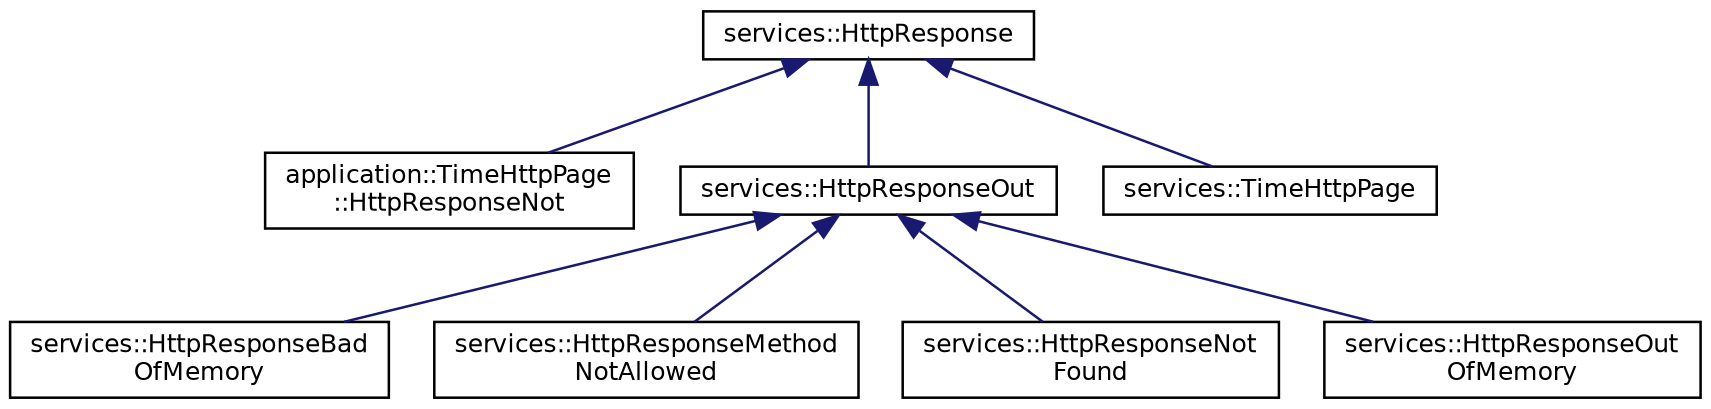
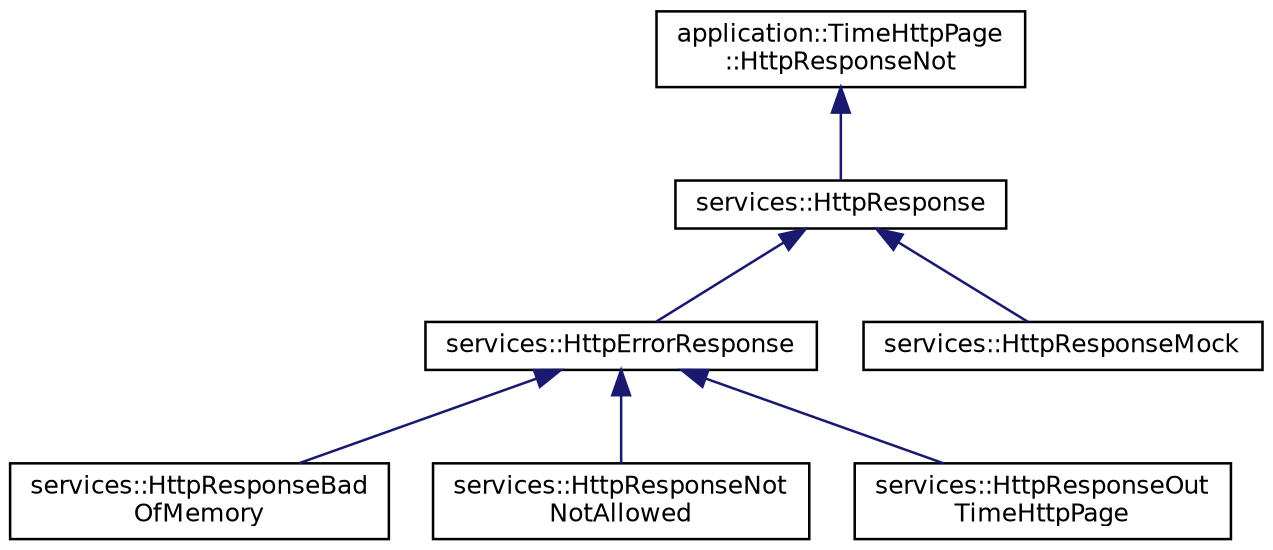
(666, 110) -> (841, 147)
(869, 191) -> (621, 346)
(1270, 191) -> (1063, 346)
(646, 360) -> (621, 501)
(1091, 360) -> none
(1512, 360) -> (1043, 501)
